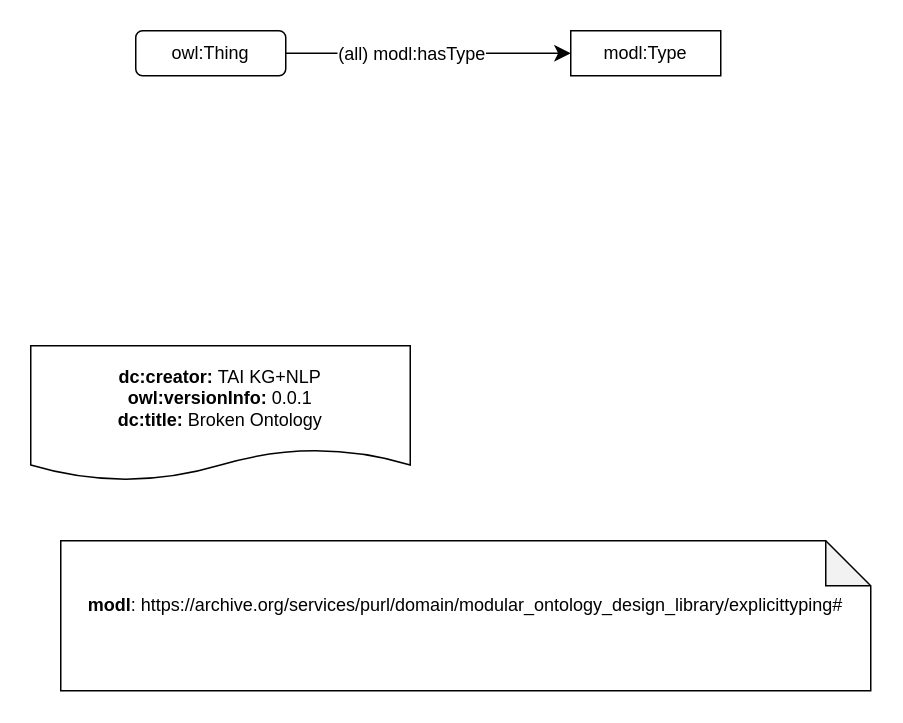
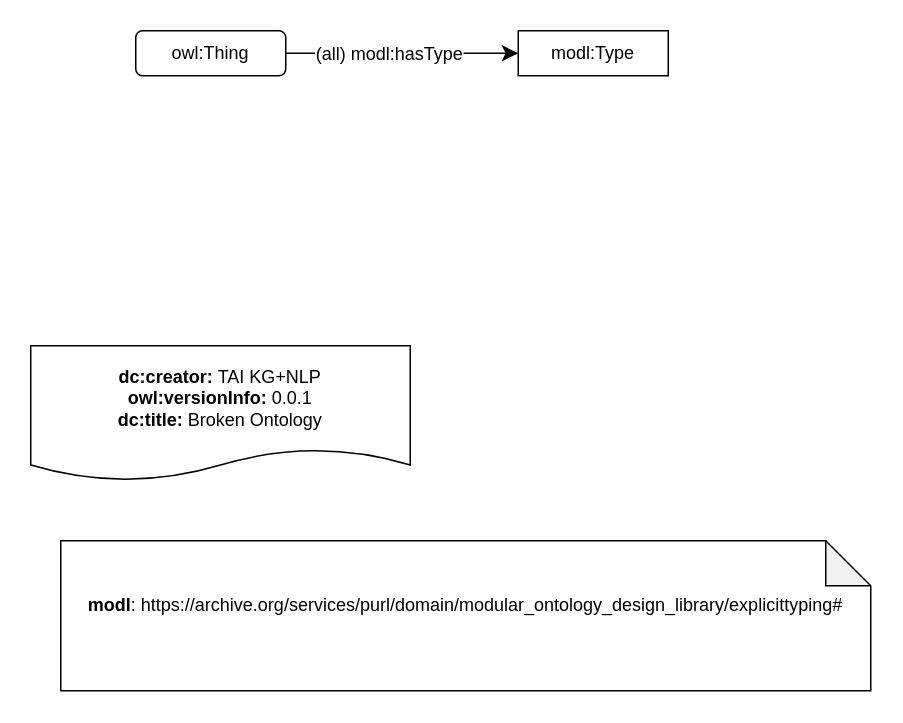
(646, 53) -> (593, 53)
